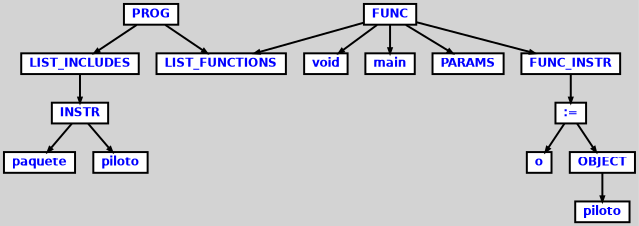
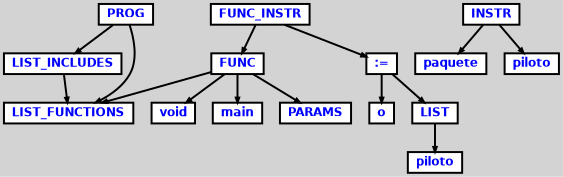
(473, 37) -> (250, 37)
(80, 86) -> (65, 86)
(602, 162) -> (435, 113)
